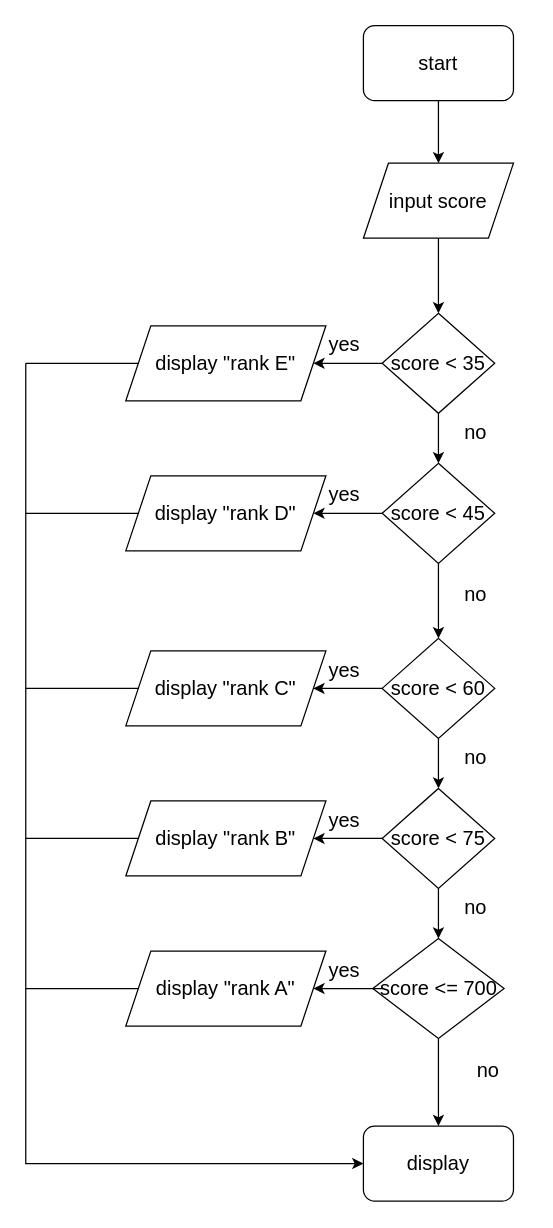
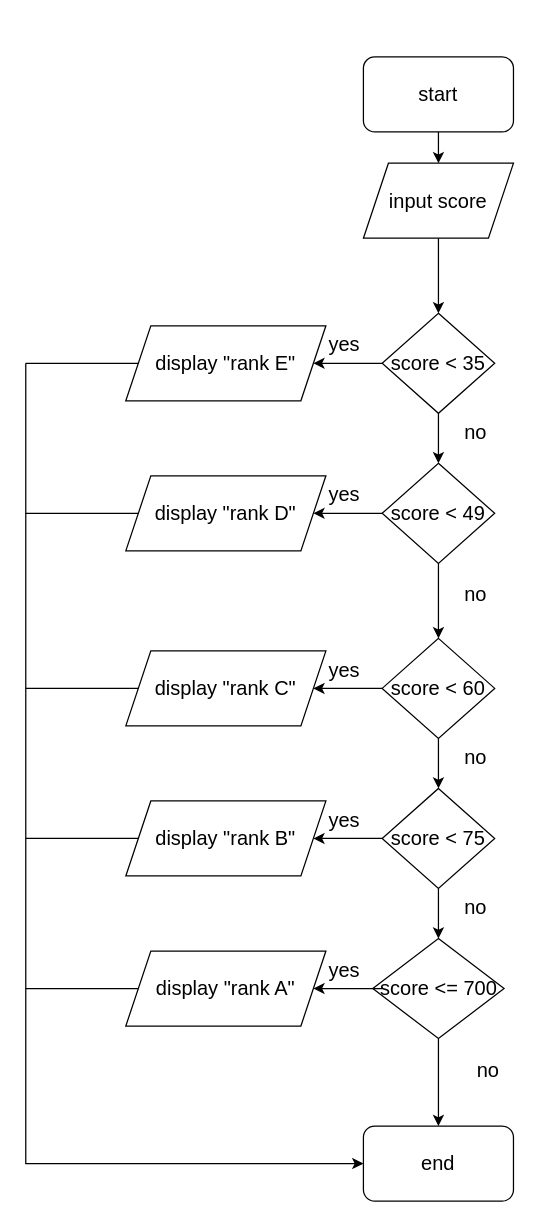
(438, 63) -> (438, 94)
(438, 513) -> (438, 513)
(438, 1163) -> (438, 1163)
